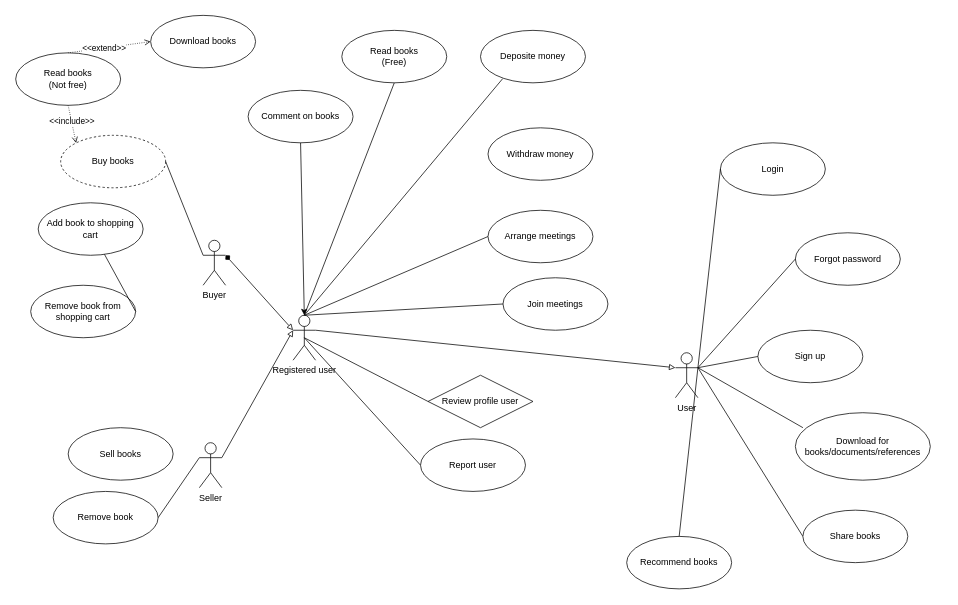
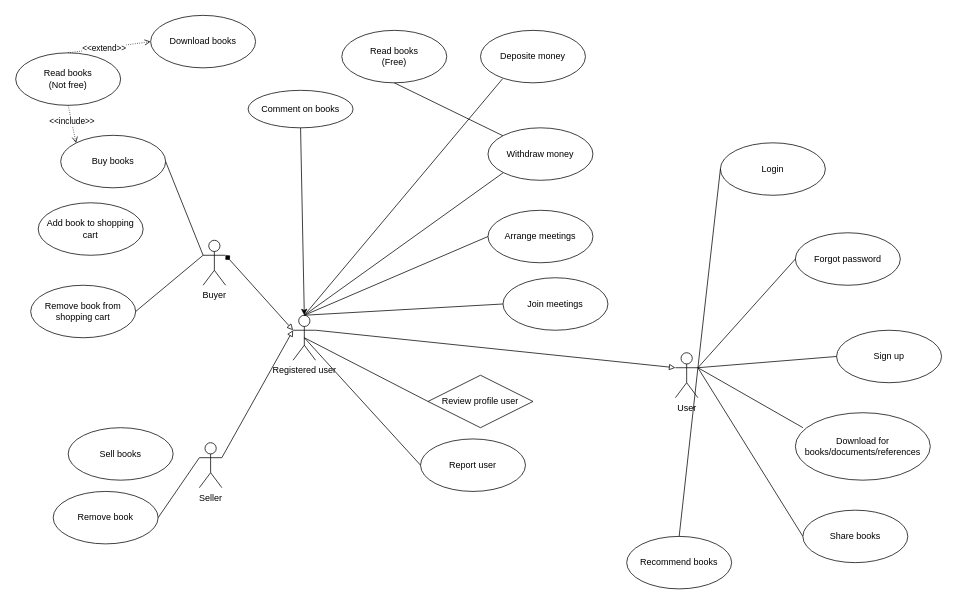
(300, 117) -> (300, 109)
(113, 162) -> (113, 162)
(351, 195) -> (448, 109)
none -> (407, 242)
(120, 283) -> (168, 284)
(810, 357) -> (889, 357)
